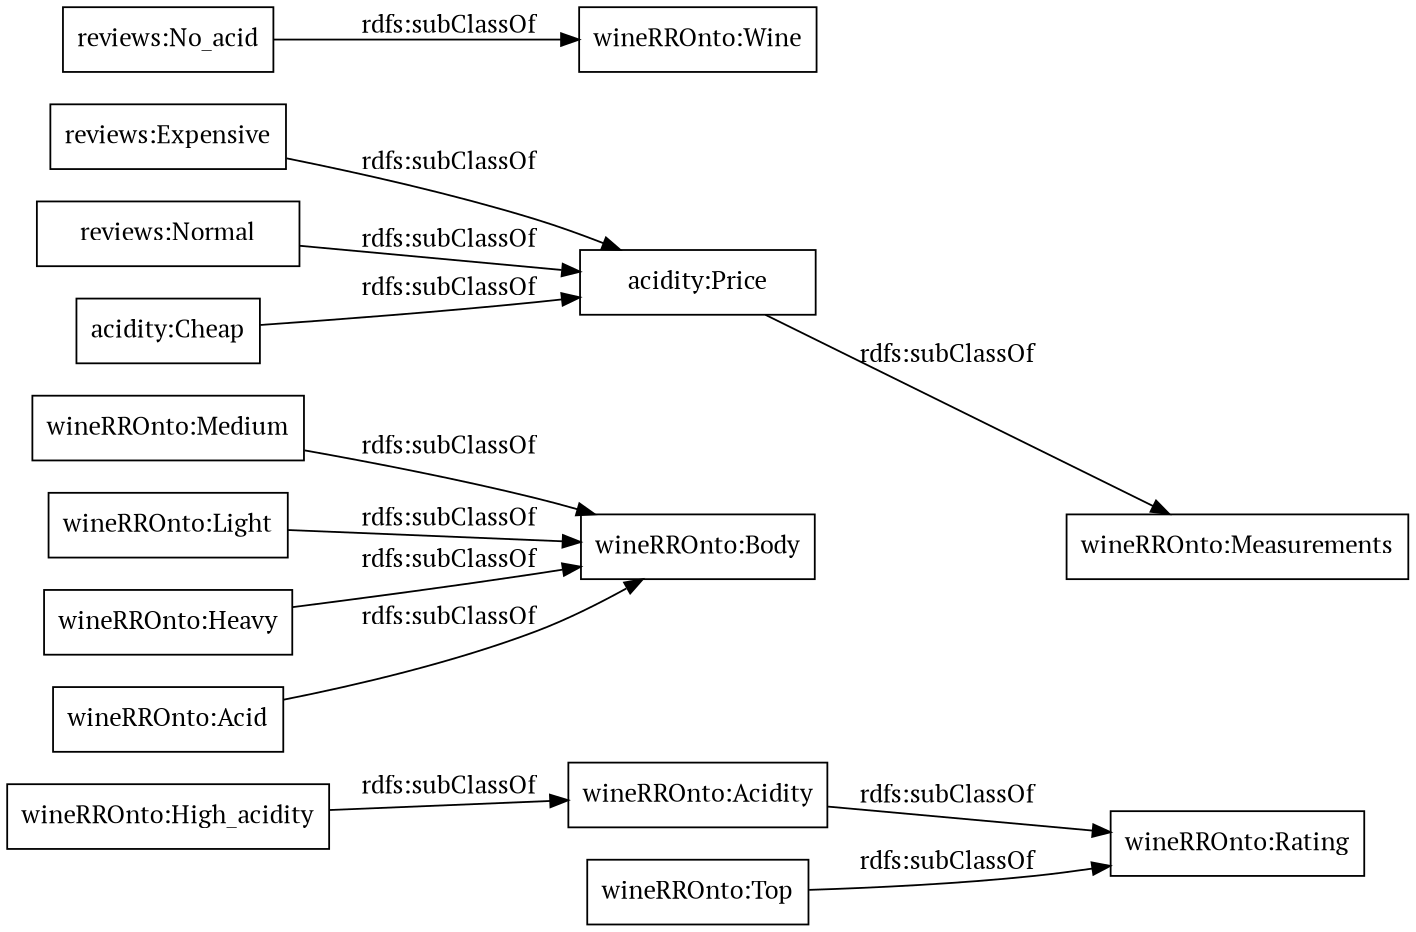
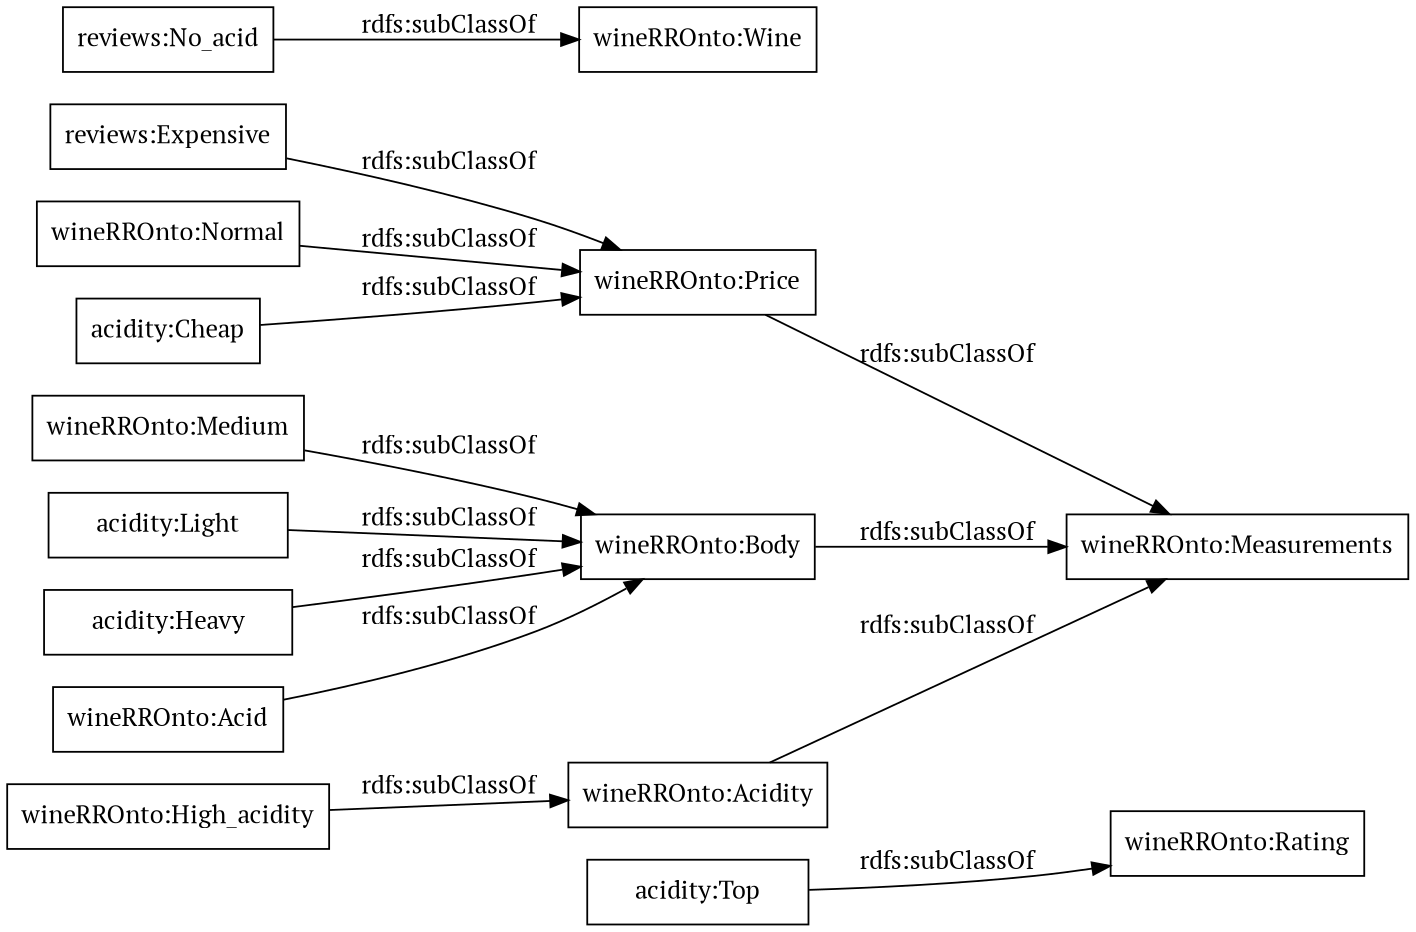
(168, 234) -> (168, 234)
(698, 282) -> (698, 282)
(168, 525) -> (168, 525)
none -> (932, 547)
(168, 622) -> (168, 622)
(960, 819) -> (959, 675)
(698, 892) -> (698, 892)
